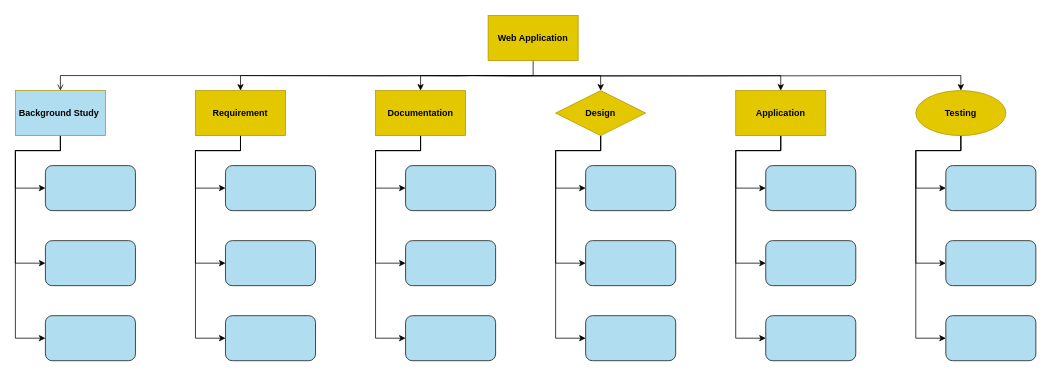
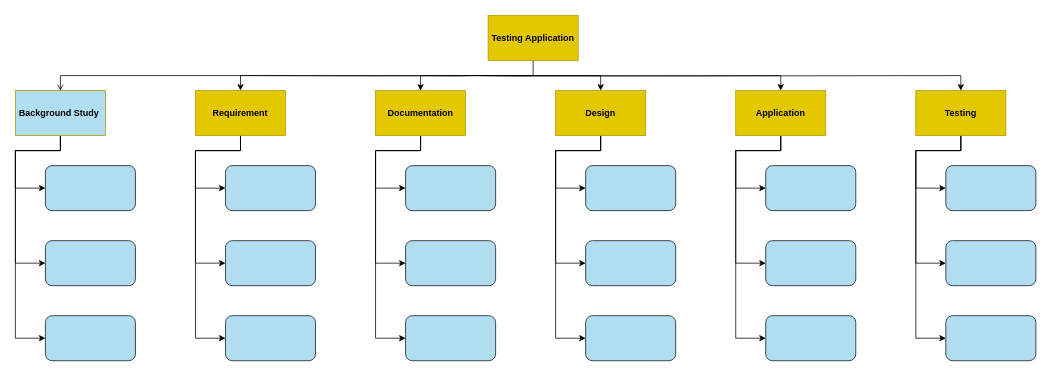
(533, 38) -> (533, 38)
(600, 113) -> (600, 113)
(960, 113) -> (960, 113)
